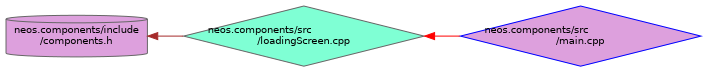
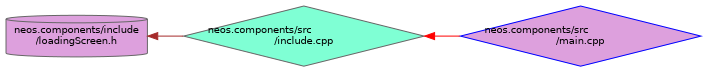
(77, 36) -> (77, 36)
(304, 36) -> (304, 36)
